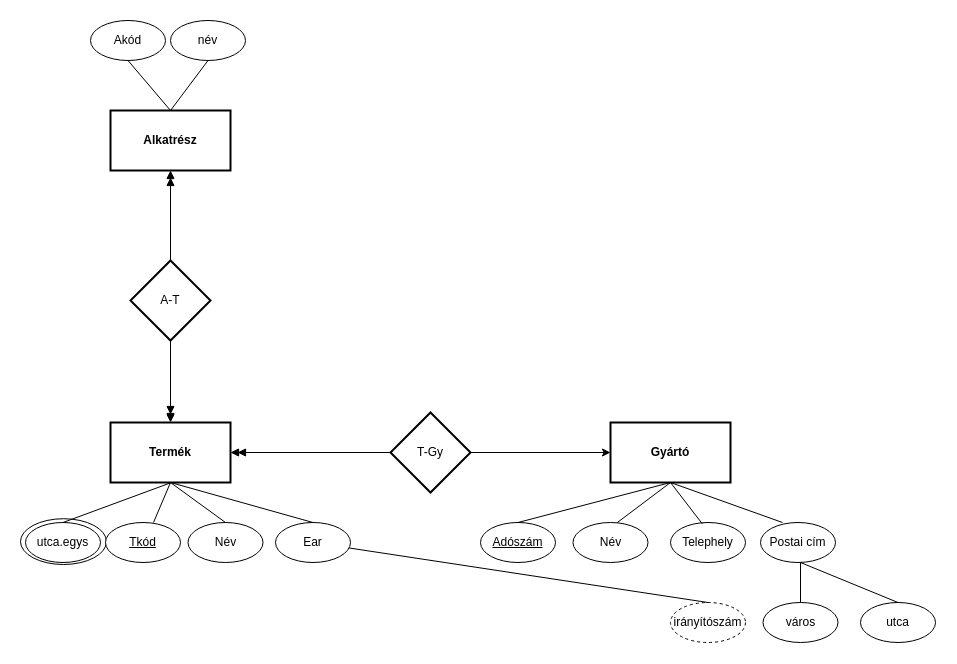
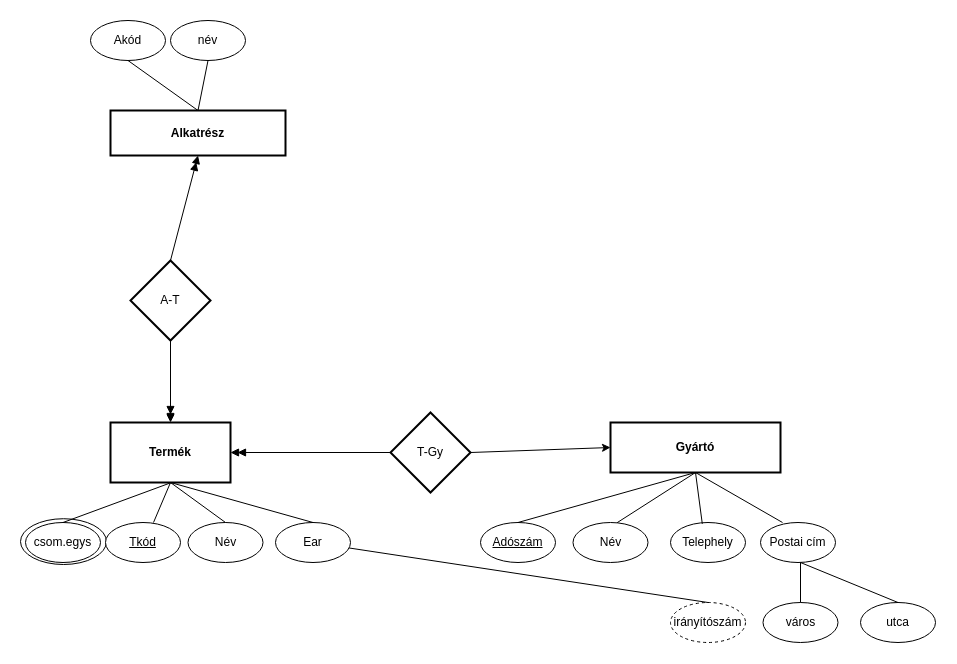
(171, 141) -> (198, 133)
(671, 453) -> (696, 448)
(63, 543) -> (63, 543)
